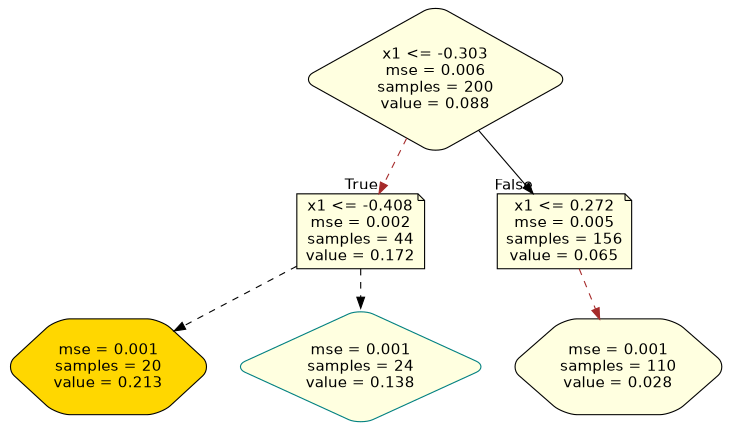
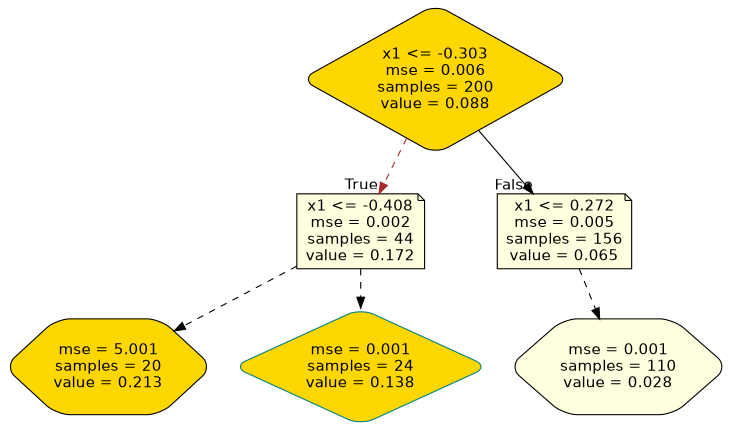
(436, 79) -> (436, 79)
(587, 289) -> (587, 289)
(108, 367) -> (108, 367)
(361, 367) -> (361, 367)
